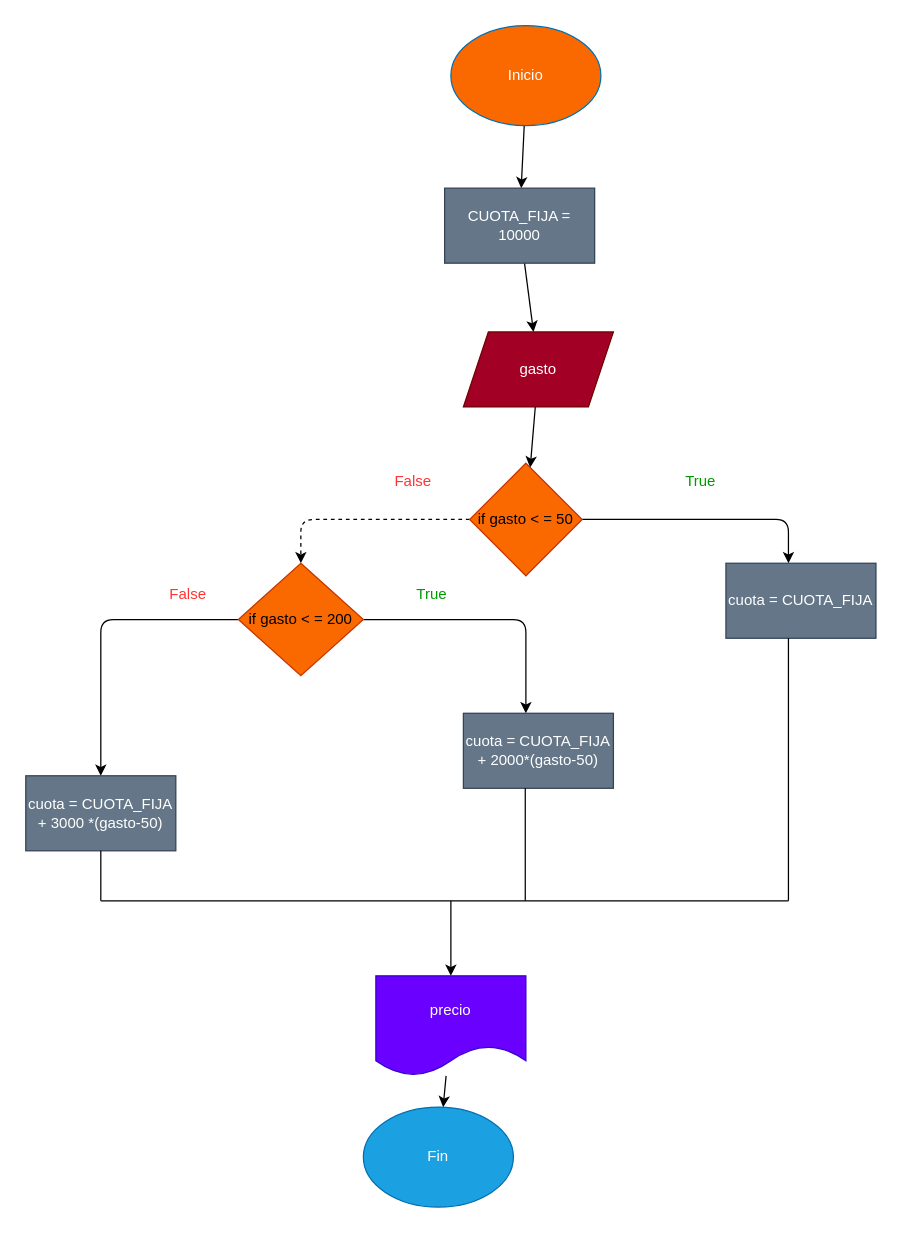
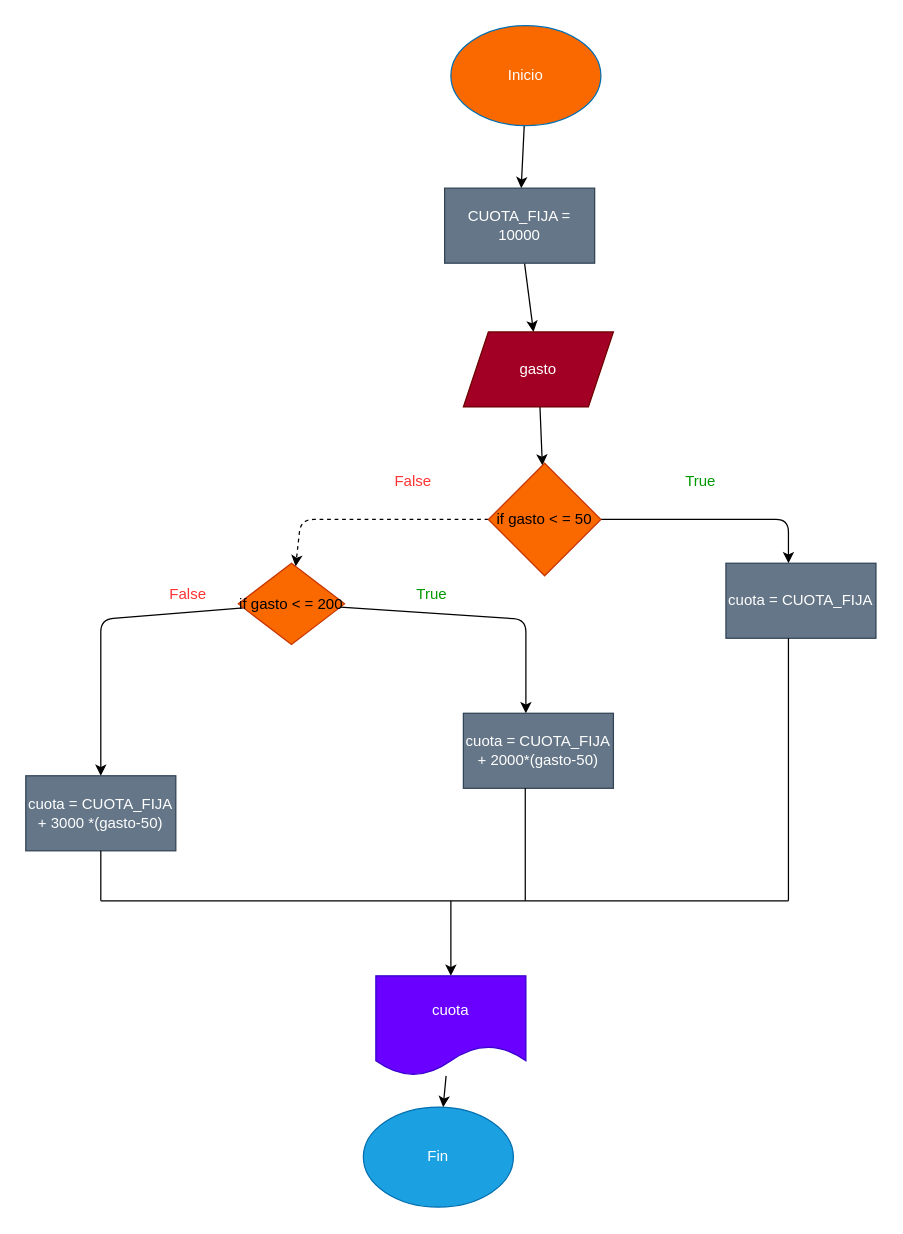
(526, 519) -> (544, 519)
(301, 619) -> (291, 604)
(451, 1011) -> (451, 1011)
